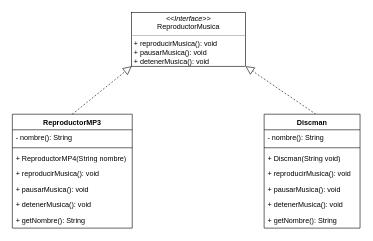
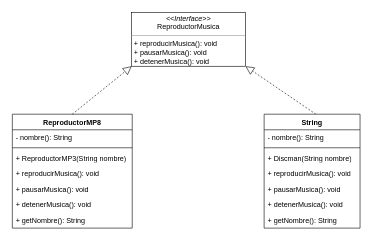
(72, 123) -> (72, 123)
(312, 123) -> (312, 123)
(308, 159) -> (313, 159)
(73, 163) -> (73, 163)
